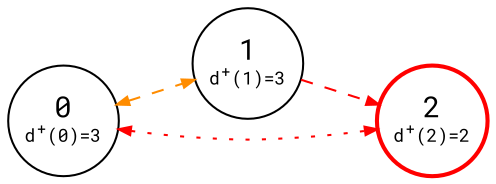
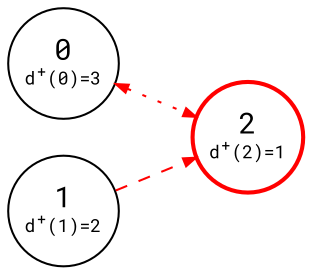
(259, 79) -> (75, 226)
(156, 92) -> none
(444, 136) -> (259, 153)
